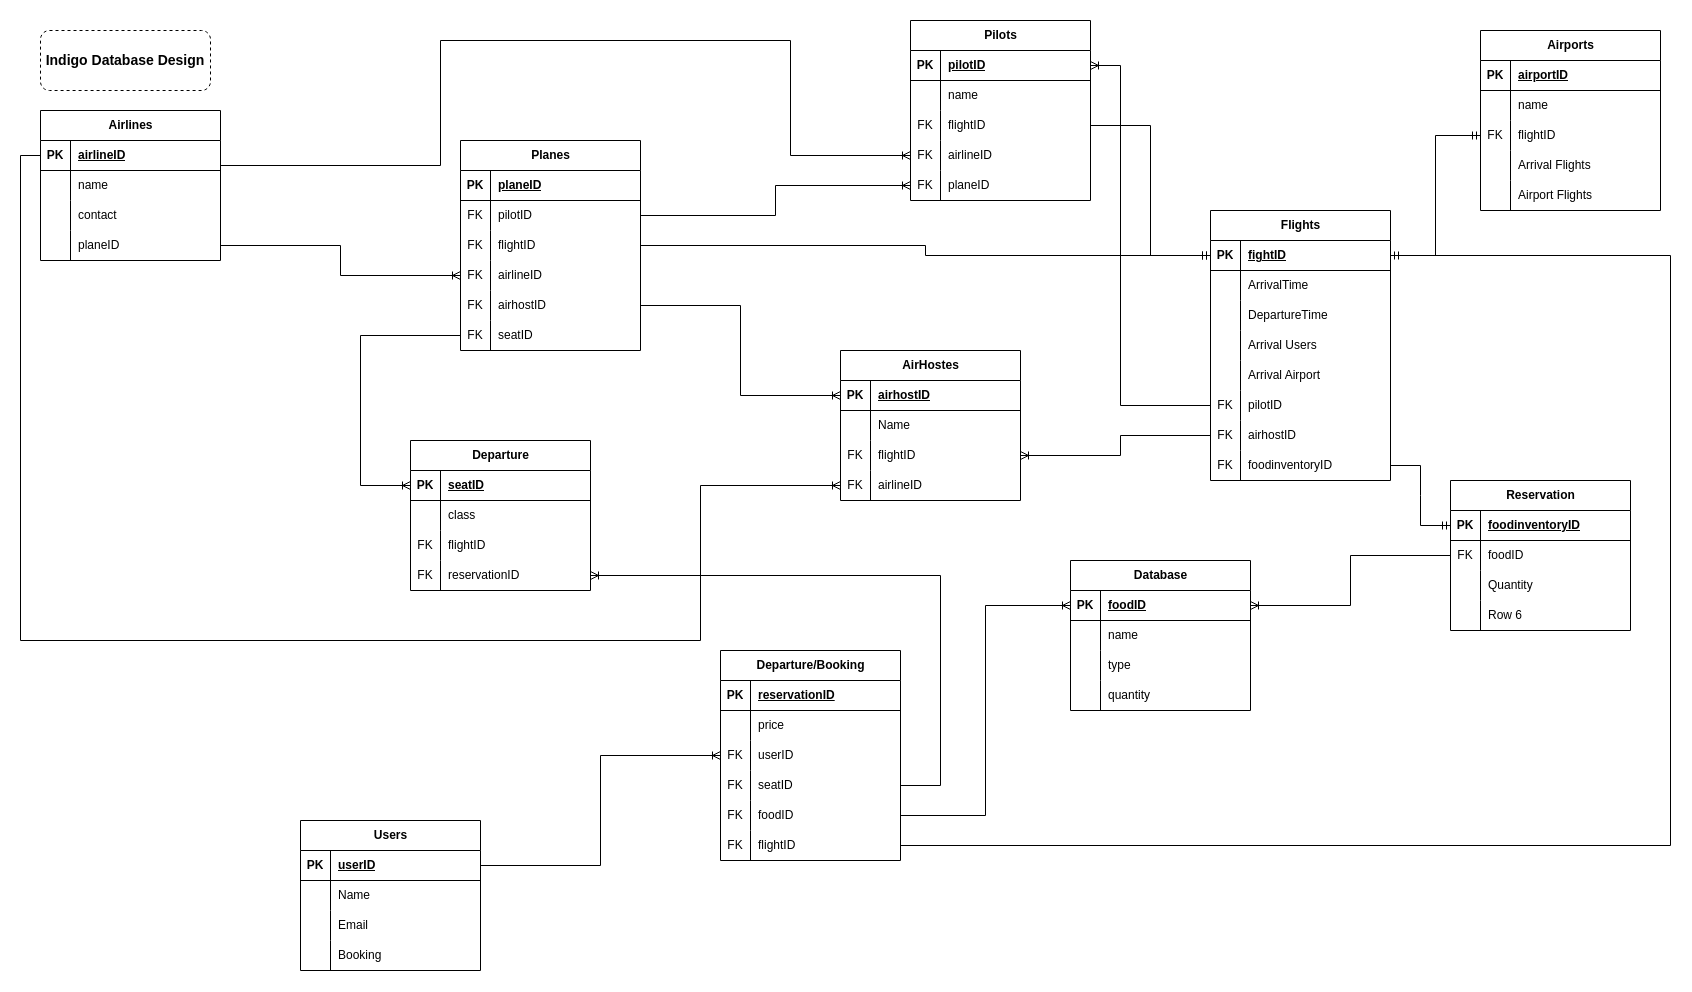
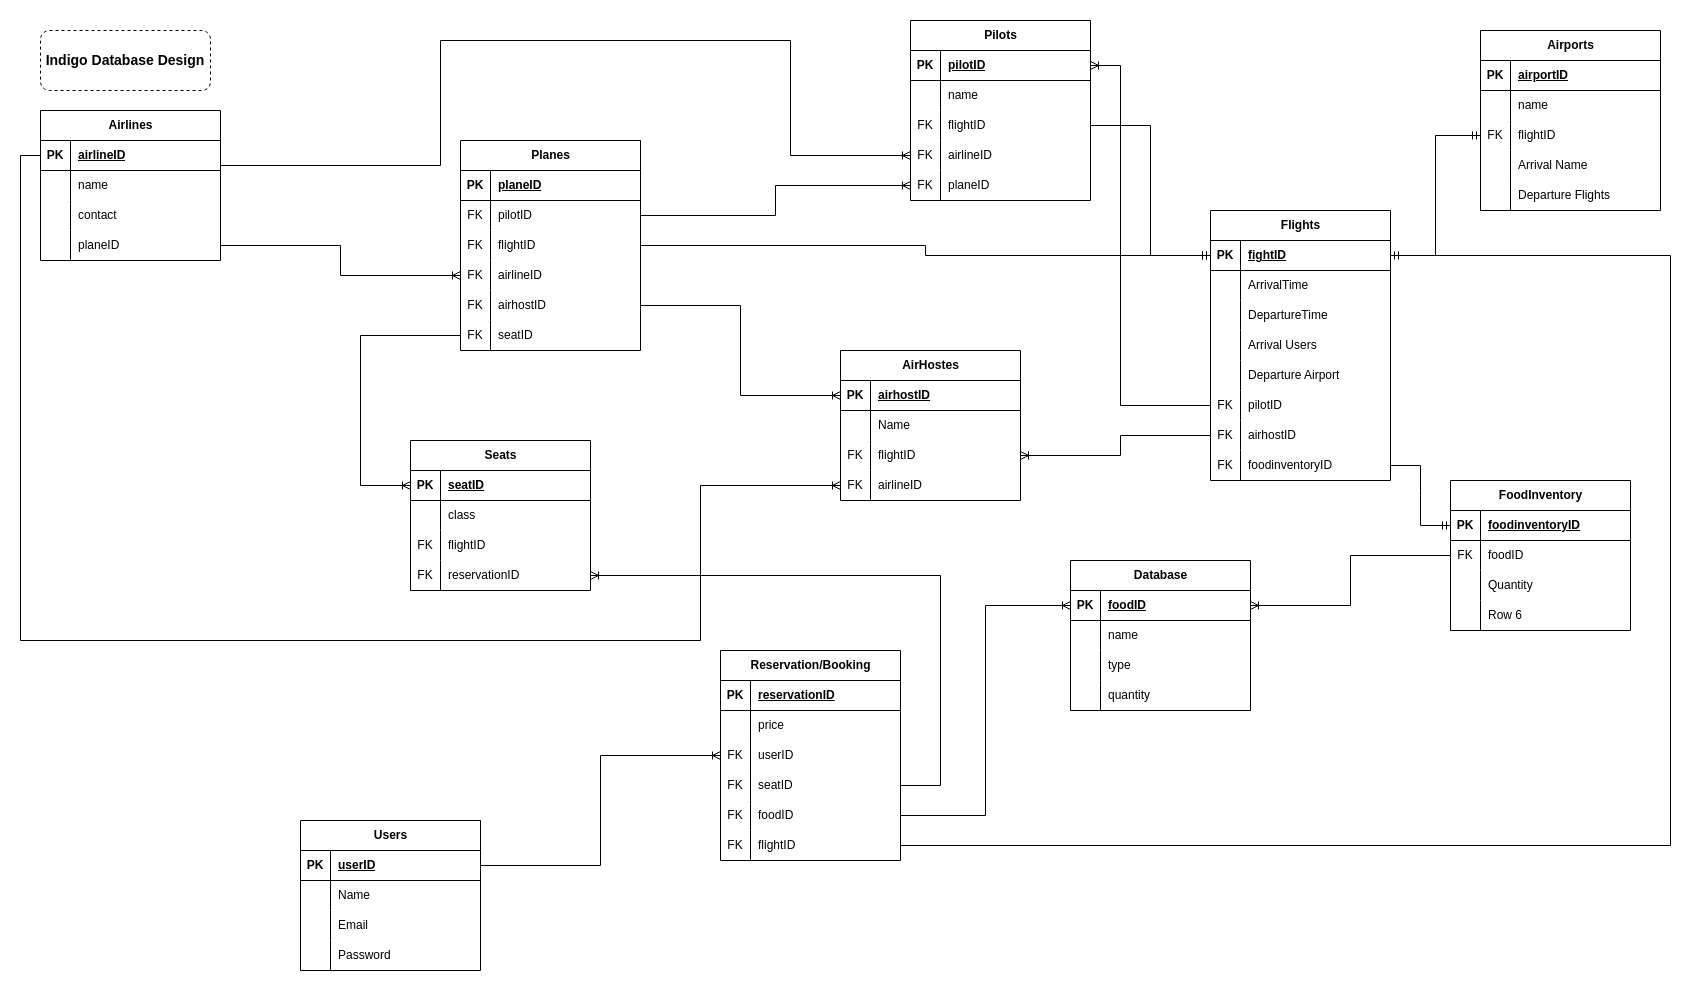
(1561, 166) -> (1554, 166)
(1563, 196) -> (1571, 196)
(1293, 376) -> (1303, 376)
(501, 456) -> (501, 456)
(1541, 496) -> (1541, 496)
(811, 666) -> (811, 666)
(360, 956) -> (365, 956)
